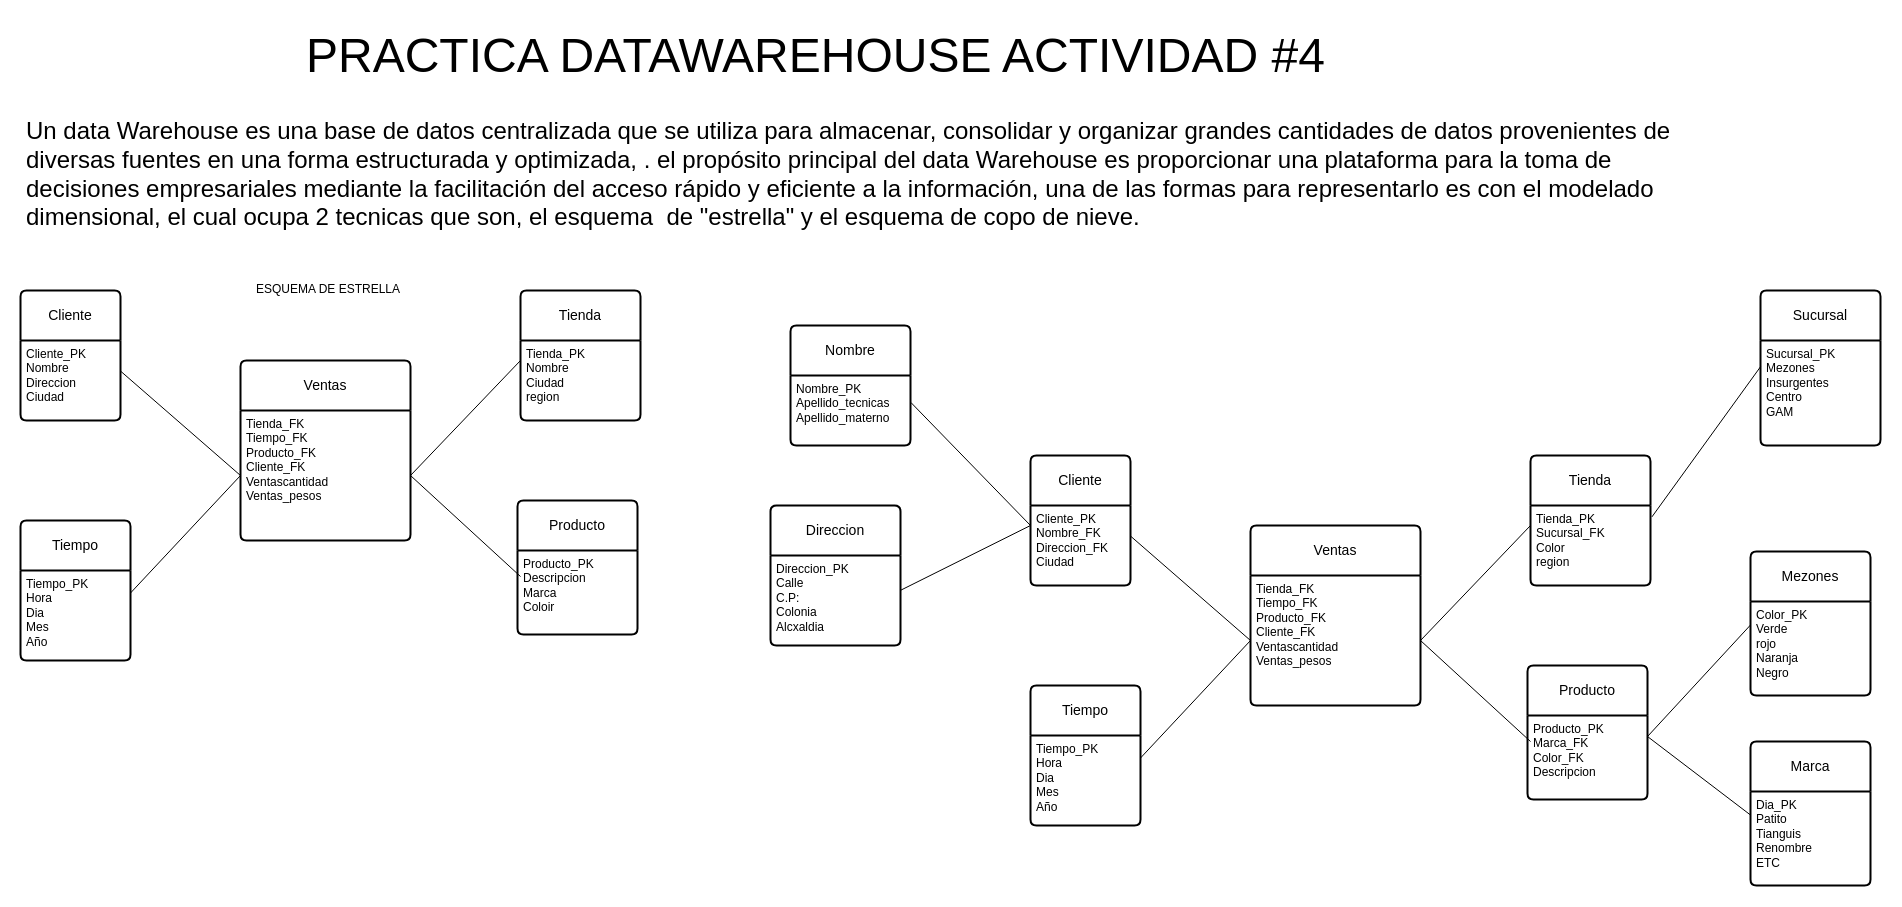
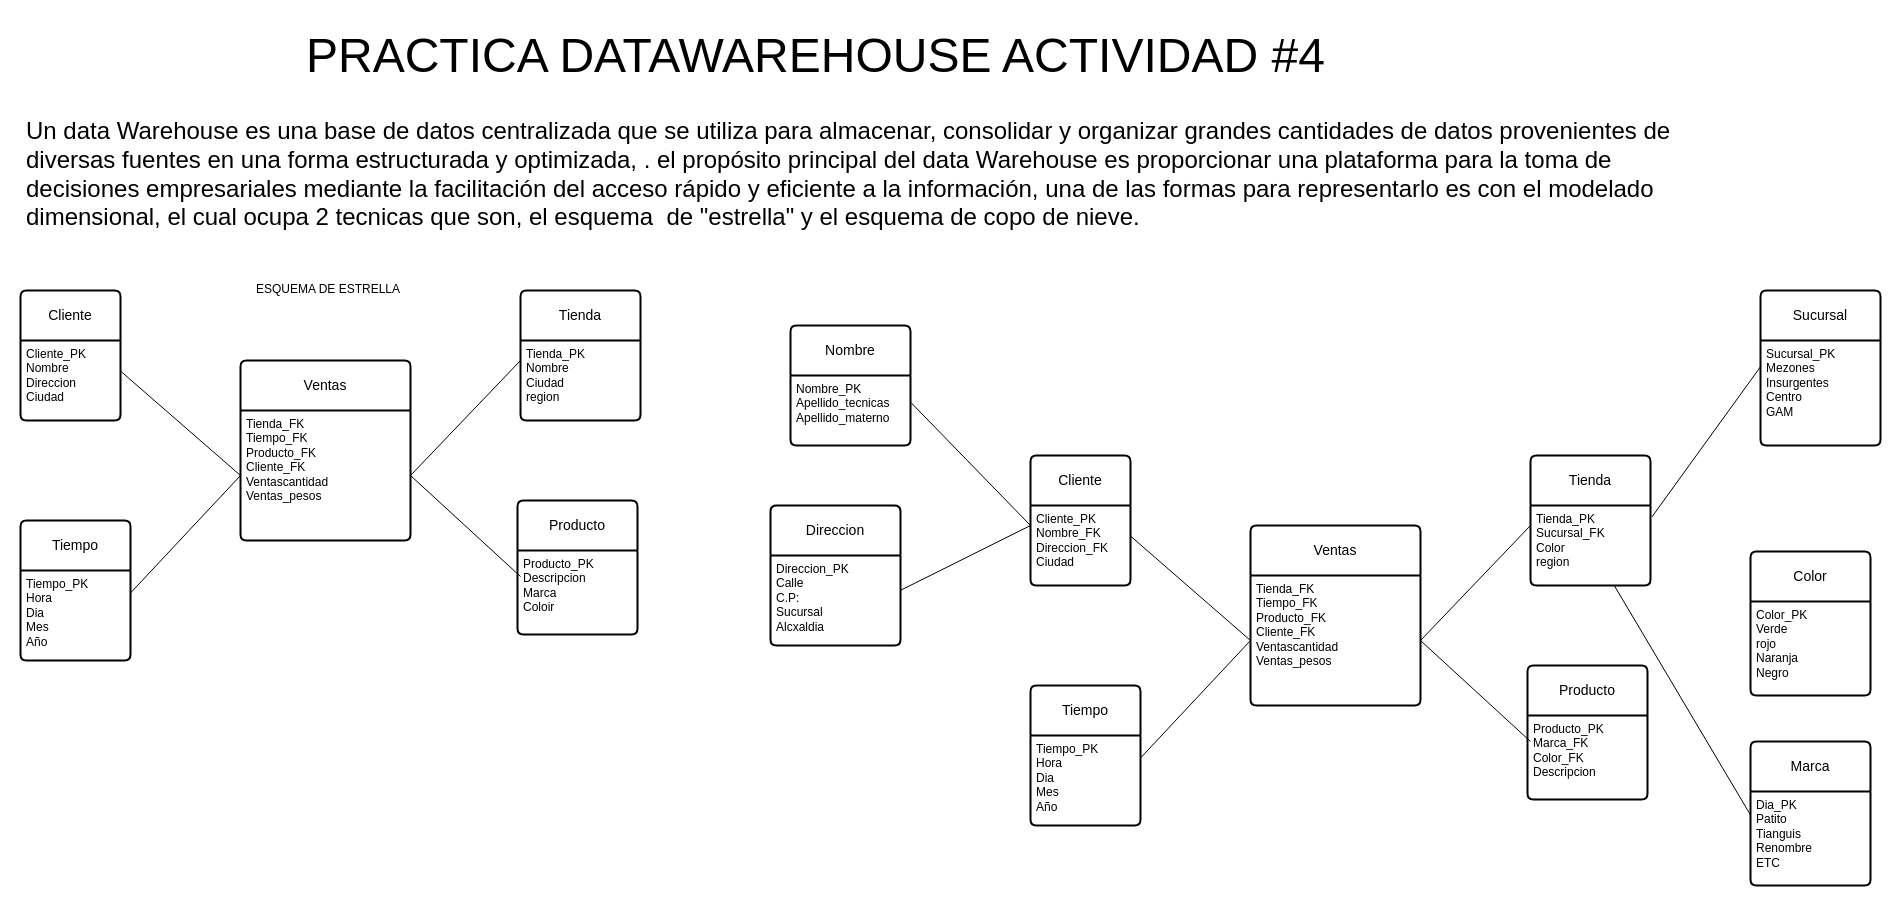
(1811, 577) -> (1811, 577)
(814, 599) -> (814, 599)
(1699, 681) -> none
(1699, 775) -> (1683, 701)
